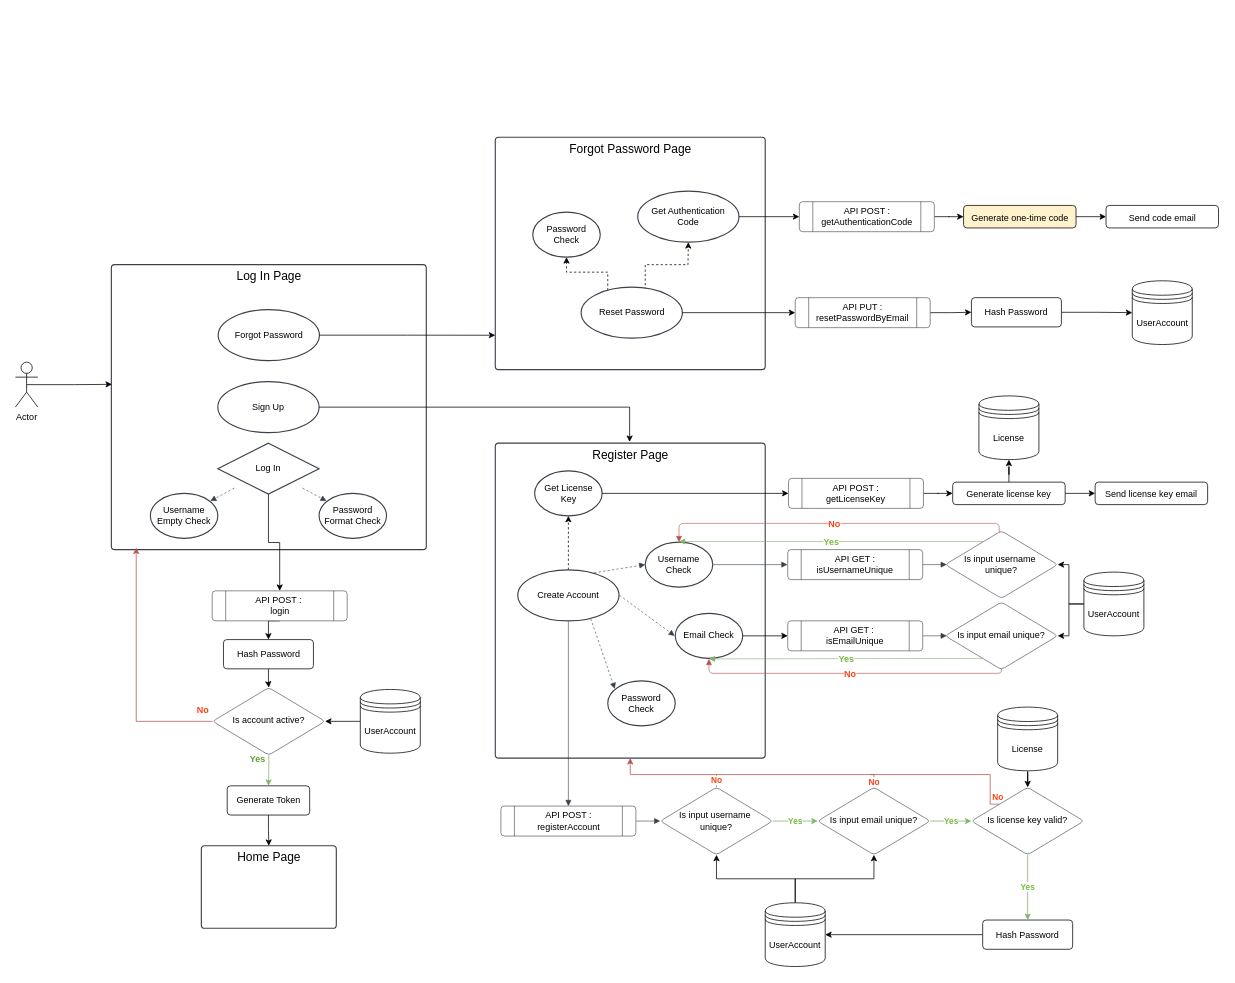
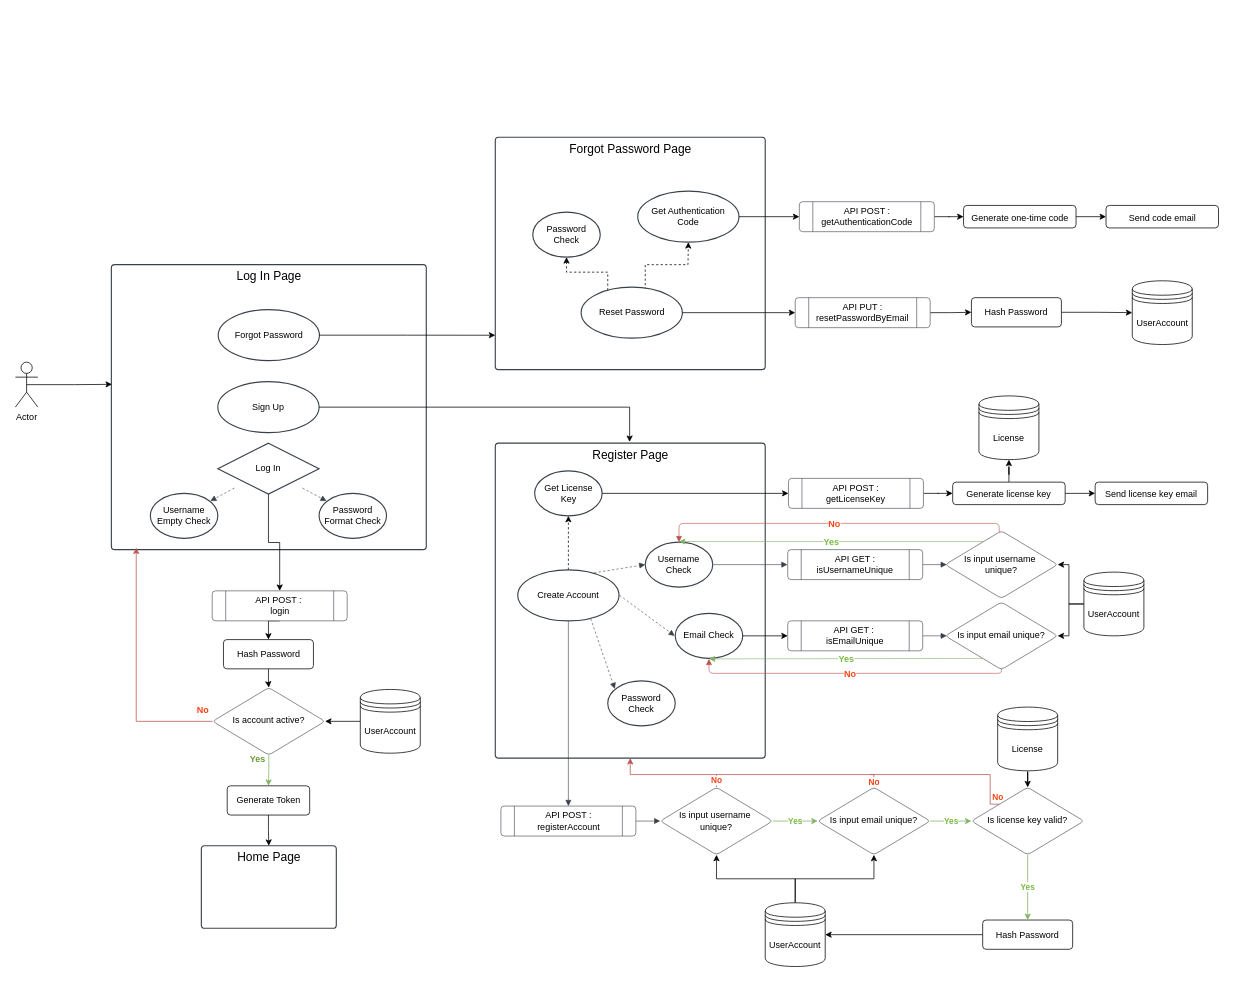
(1020, 216) -> (1020, 216)
